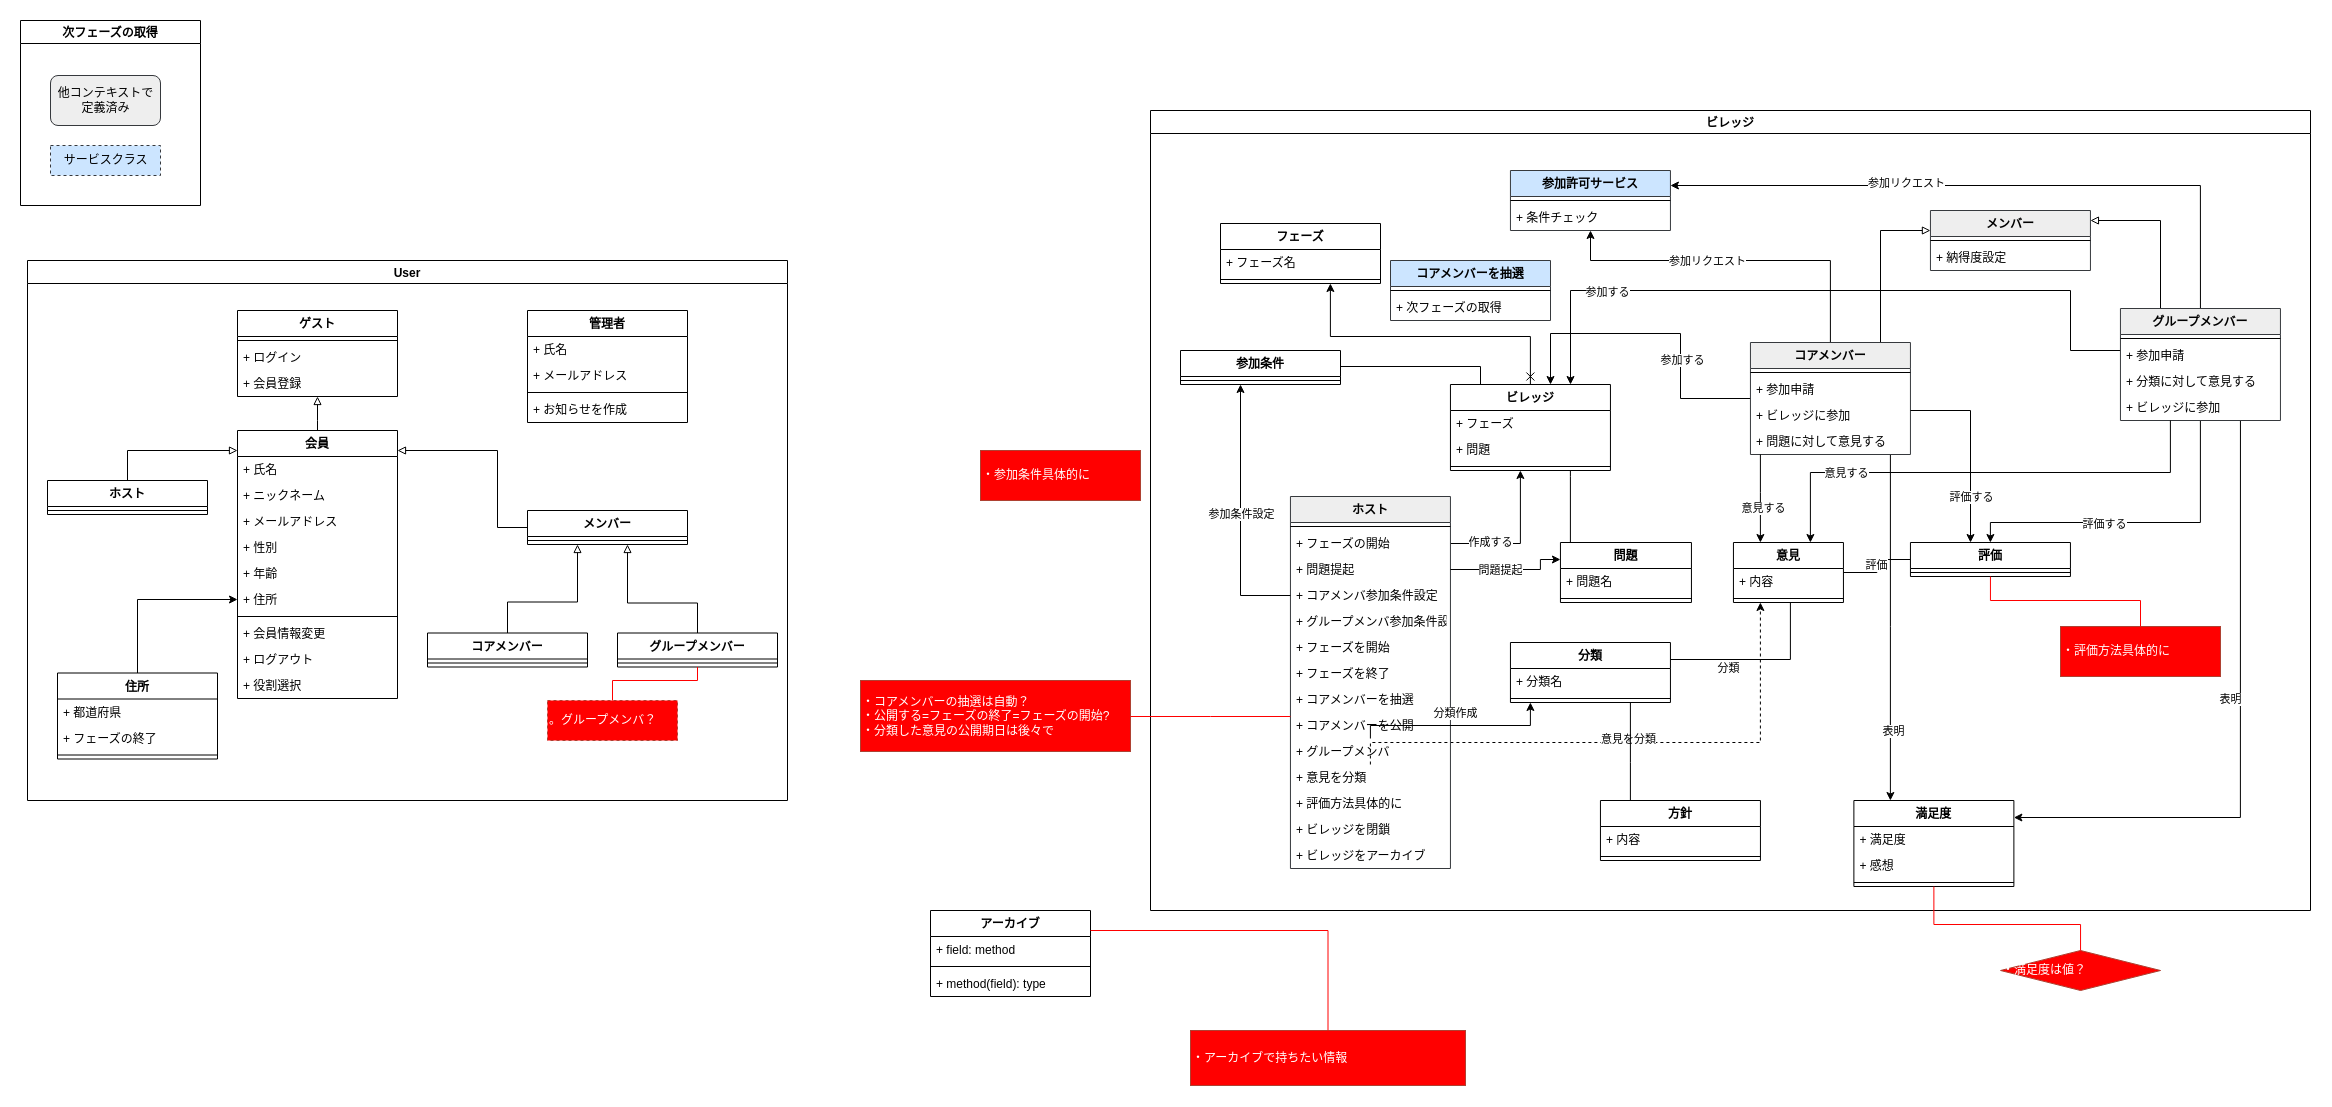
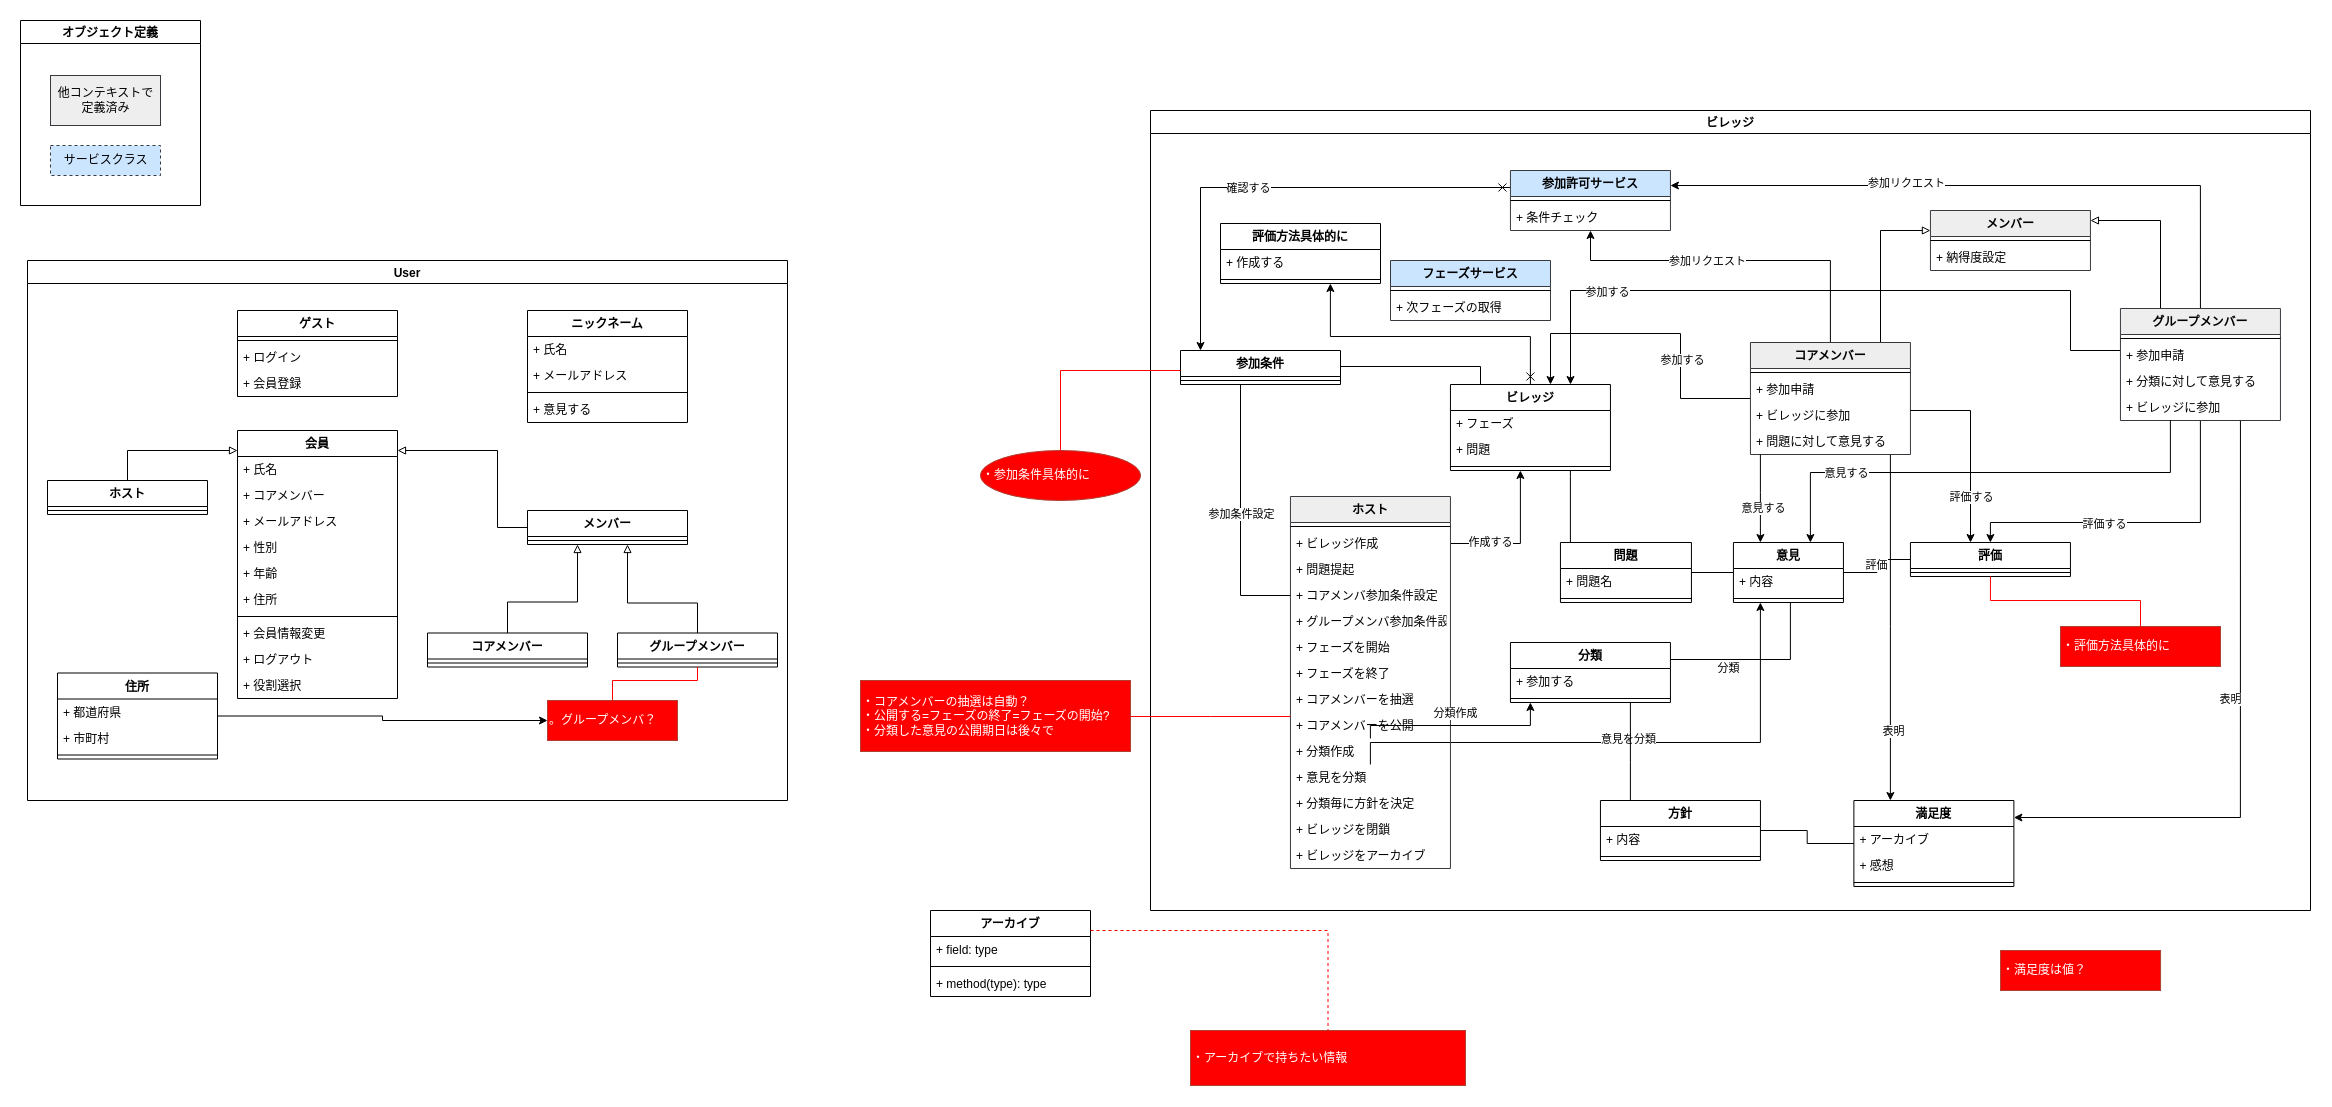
(110, 33) -> (110, 33)
(106, 101) -> (106, 101)
none -> (1278, 188)
(1300, 237) -> (1300, 237)
(1261, 263) -> (1255, 263)
(1470, 274) -> (1470, 274)
(607, 324) -> (607, 324)
none -> (1081, 371)
(1241, 392) -> (1241, 390)
(580, 410) -> (562, 410)
(318, 418) -> none
(1061, 476) -> (1061, 476)
(284, 496) -> (284, 496)
(1343, 544) -> (1337, 544)
(1508, 570) -> none
none -> (1712, 573)
(148, 600) -> (382, 716)
(2141, 652) -> (2141, 647)
(1539, 682) -> (1545, 682)
(613, 721) -> (613, 721)
(110, 739) -> (86, 739)
(1475, 743) -> (1475, 743)
(1343, 752) -> (1325, 752)
(1349, 804) -> (1355, 804)
none -> (1807, 837)
(1883, 840) -> (1895, 840)
(2001, 925) -> none
(1260, 931) -> (1260, 931)
(979, 950) -> (972, 950)
(2081, 971) -> (2081, 971)
(999, 984) -> (999, 984)
